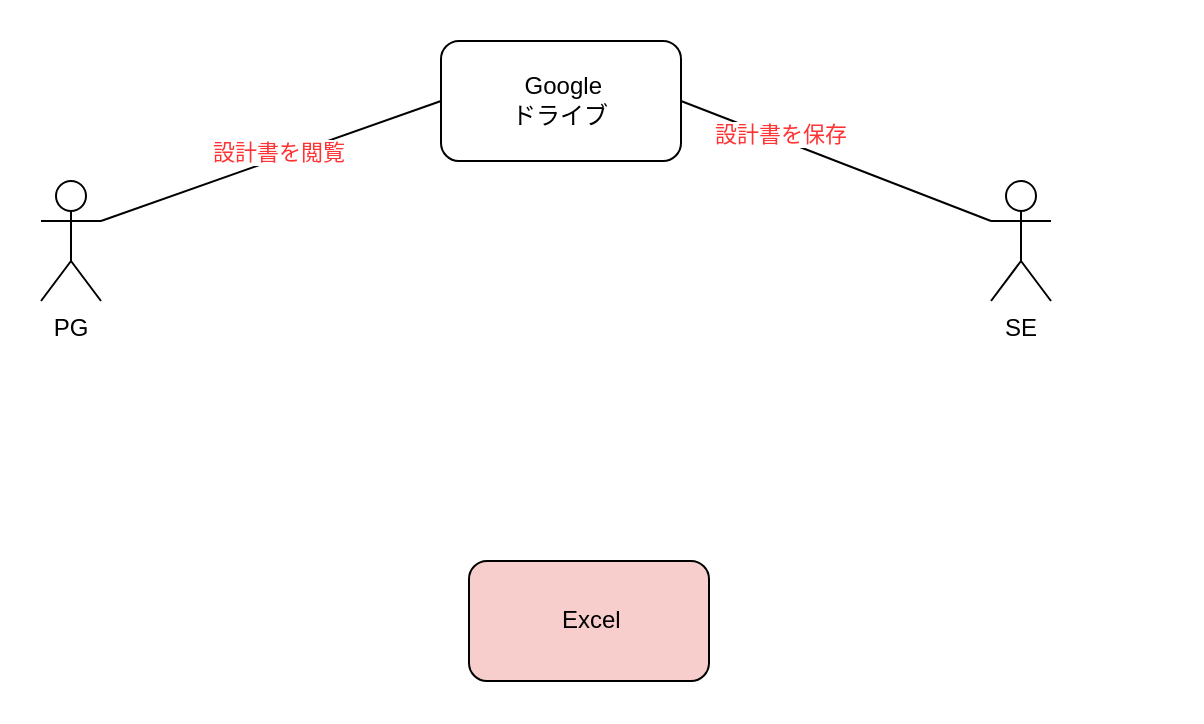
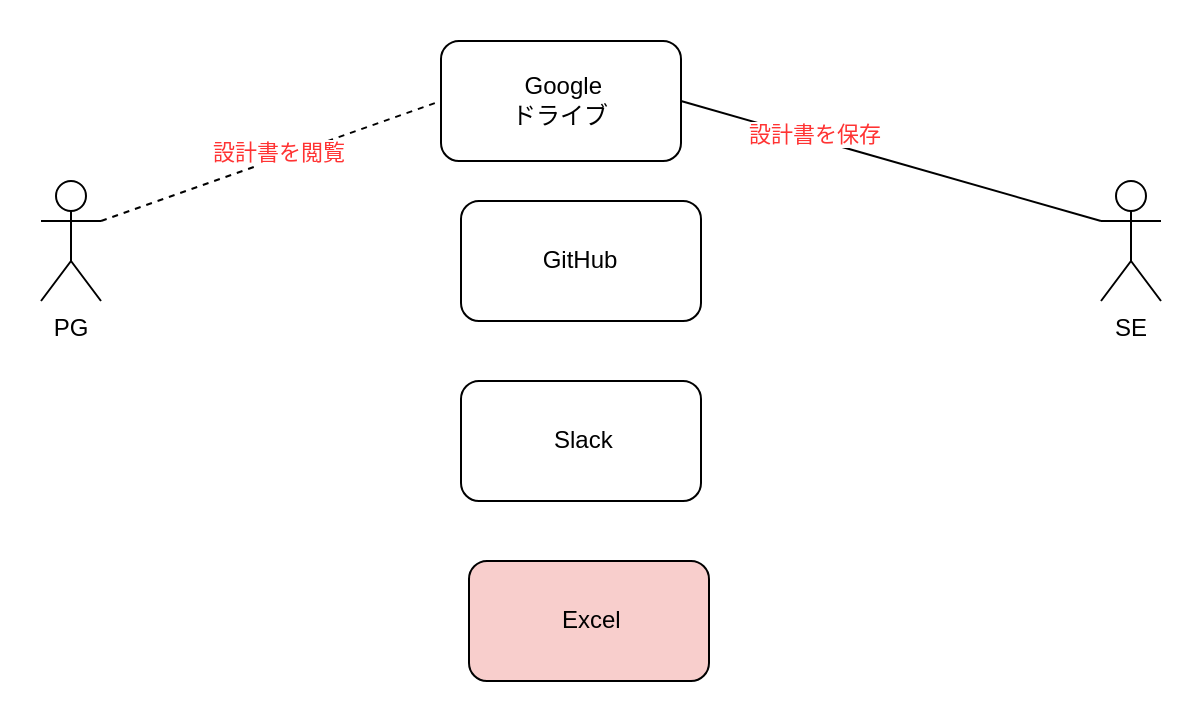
(181, 193) -> (181, 193)
(1021, 241) -> (1131, 241)
none -> (581, 261)
none -> (581, 441)
